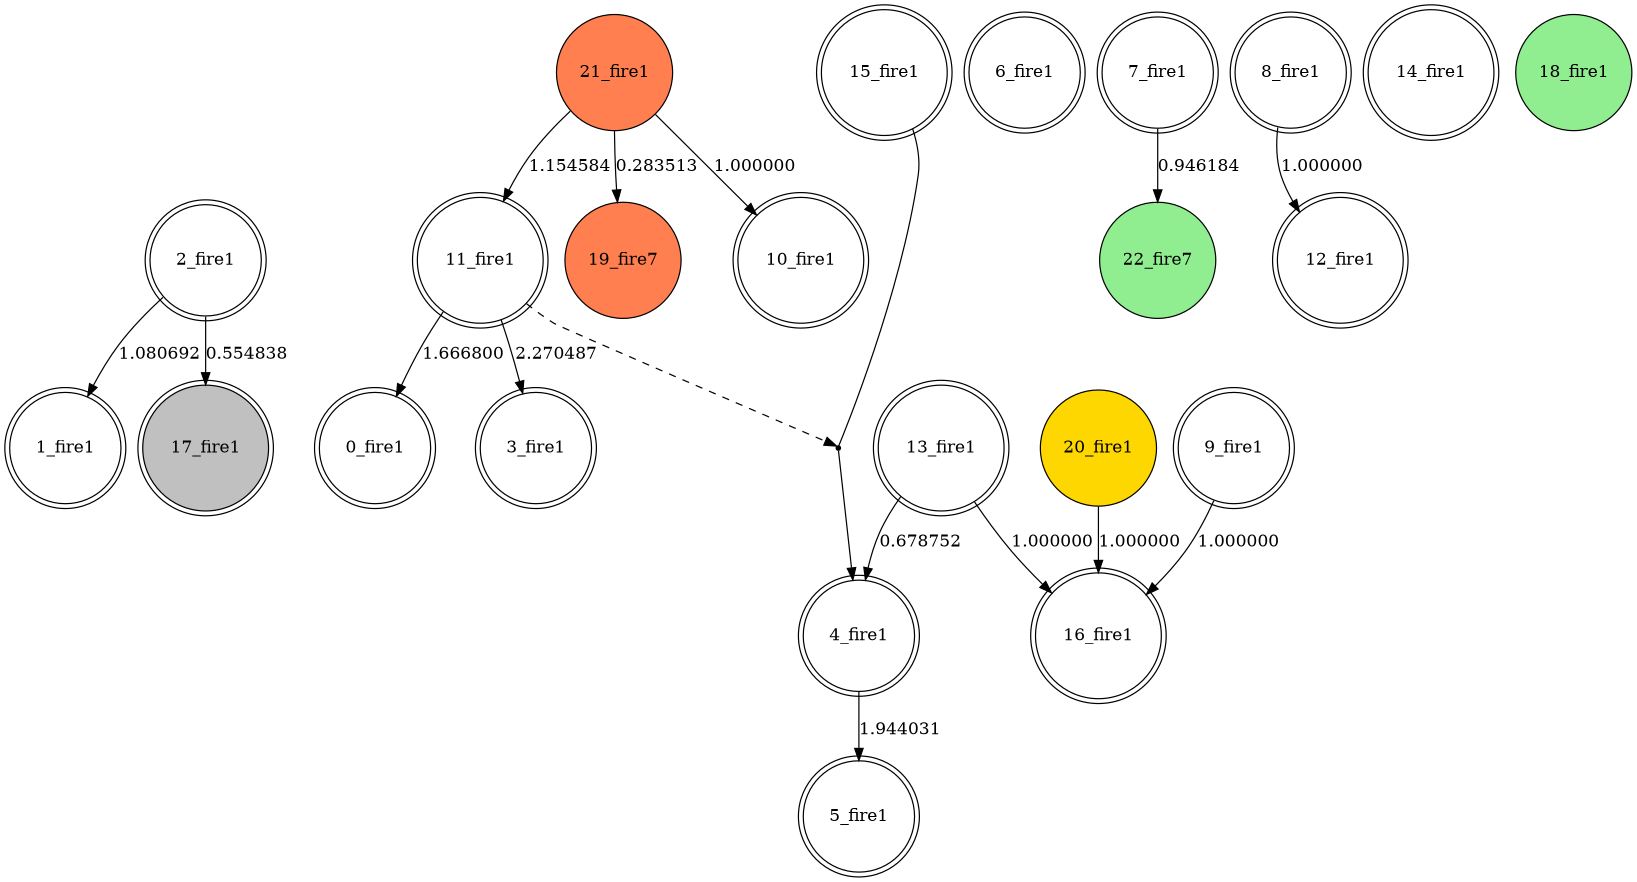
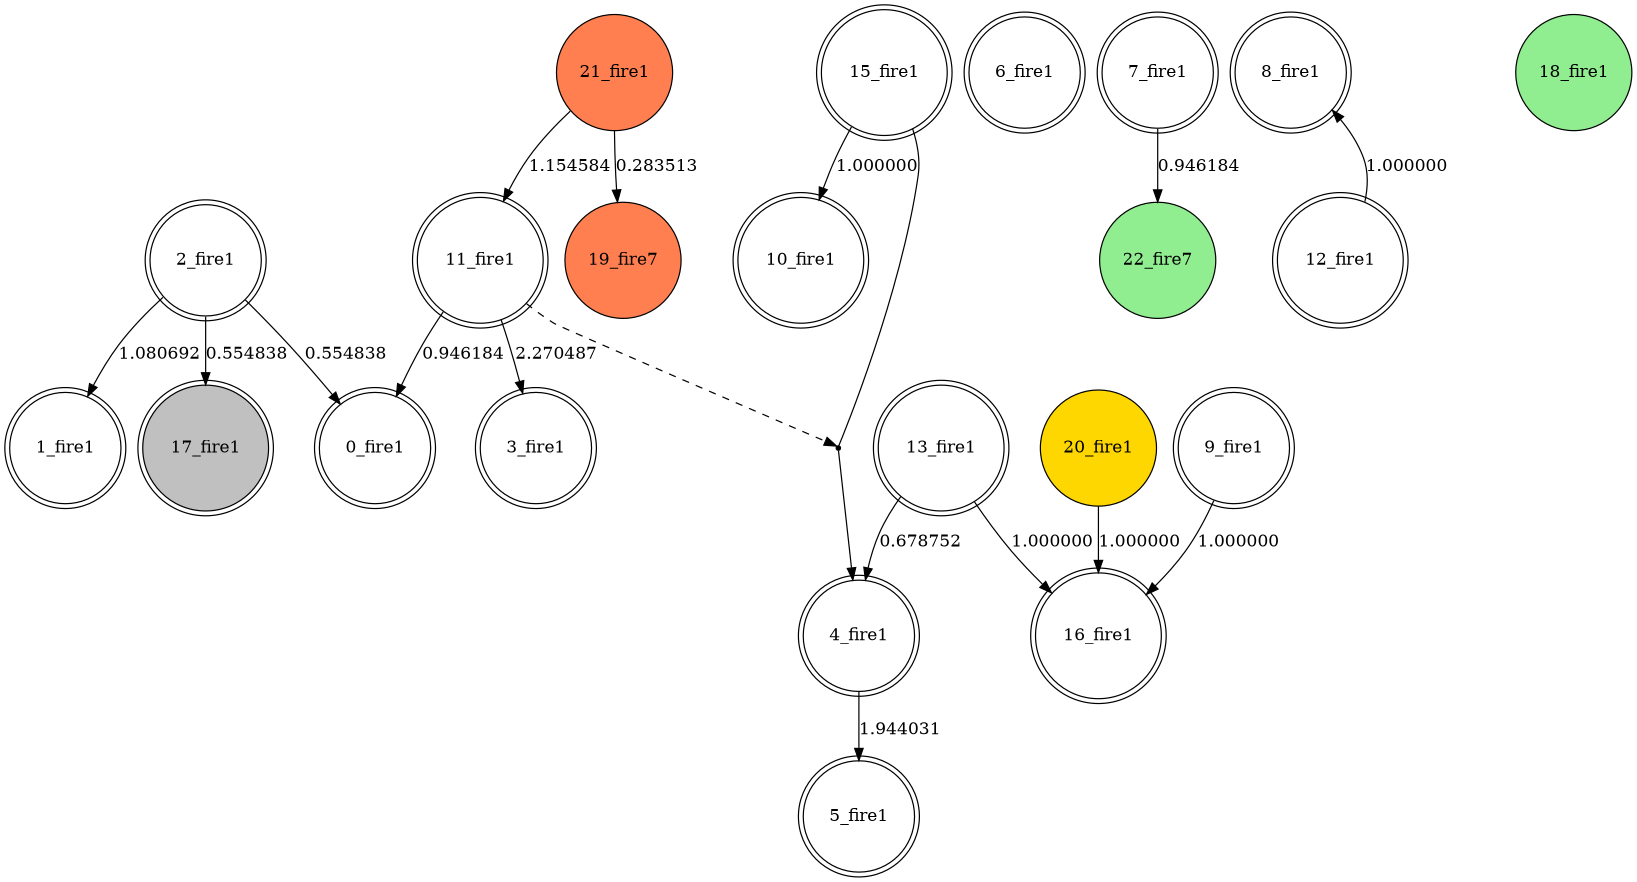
(1431, 73) -> none
(702, 160) -> (836, 157)
(1279, 166) -> (1363, 158)
none -> (290, 346)
(463, 354) -> (463, 354)
